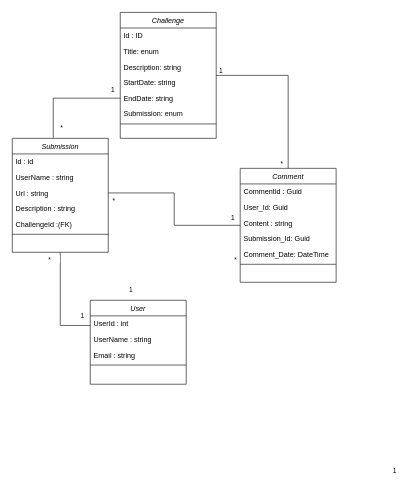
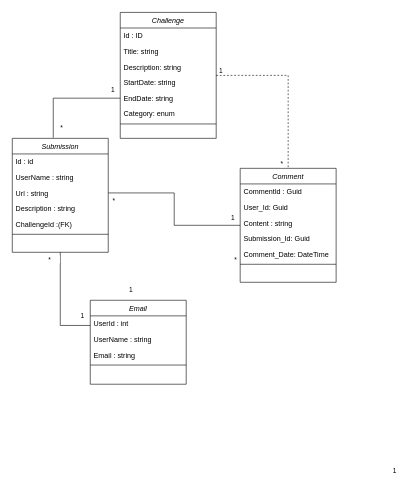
(142, 52) -> (145, 52)
(288, 86) -> (288, 86)
(152, 114) -> (150, 114)
(138, 308) -> (138, 308)
